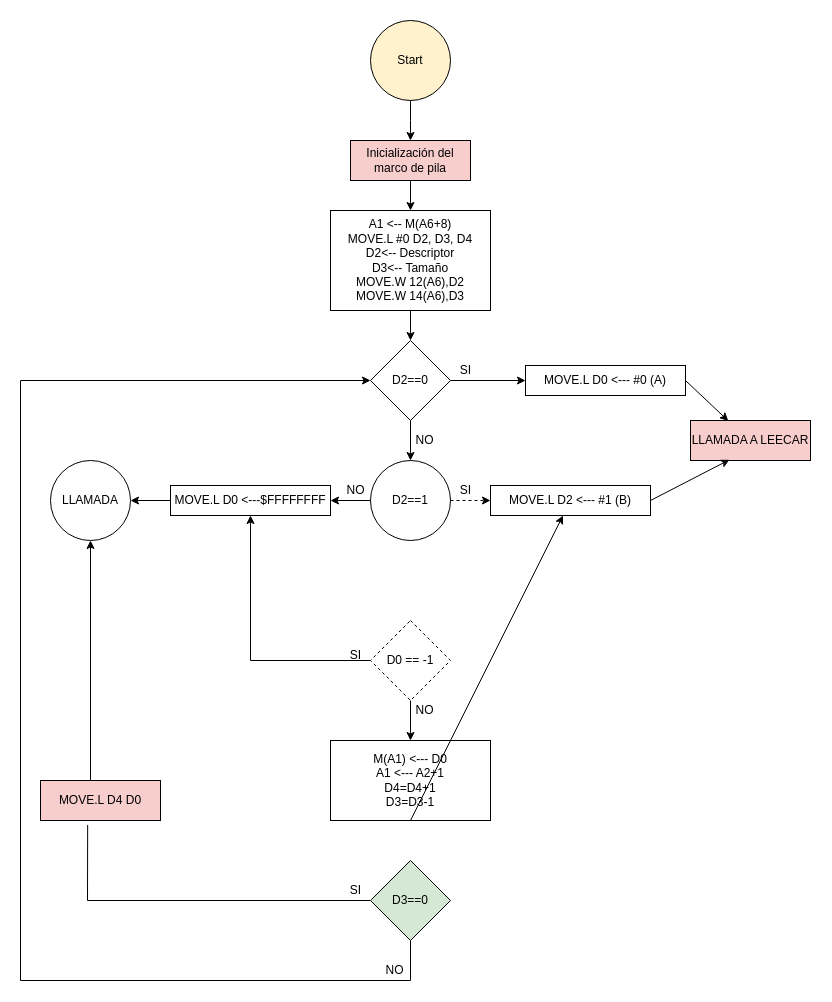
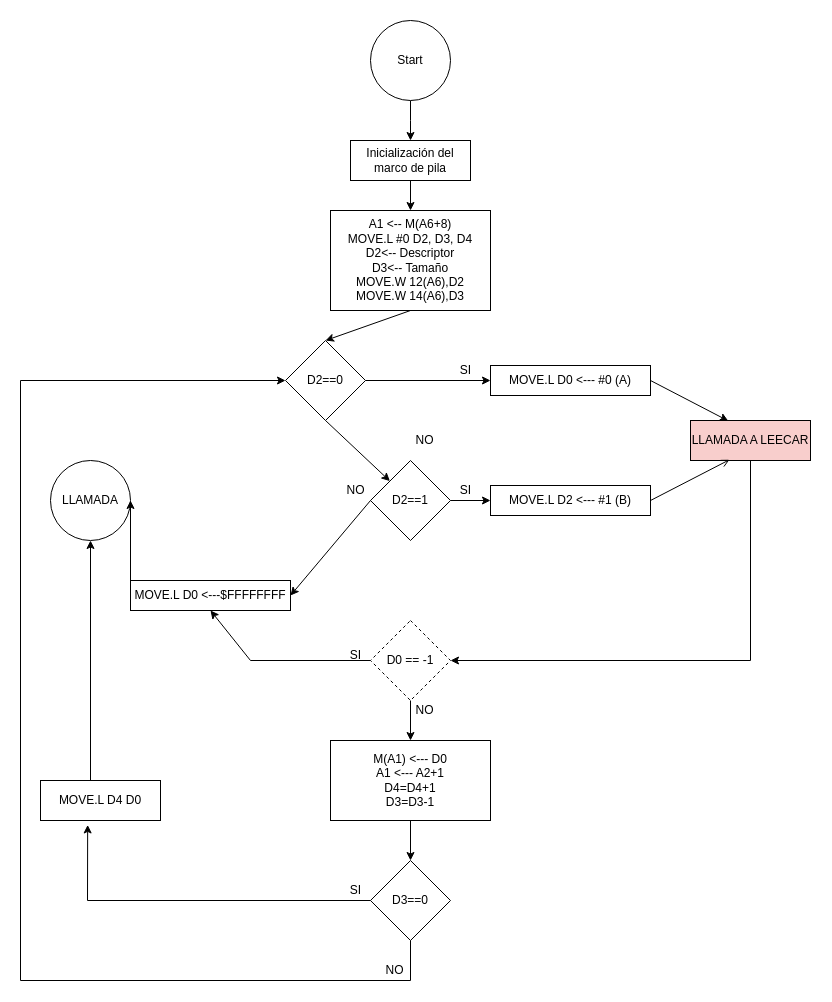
(411, 61) -> (411, 61)
(411, 161) -> (411, 161)
(411, 381) -> (326, 381)
(606, 381) -> (571, 381)
(722, 464) -> (724, 463)
(251, 501) -> (211, 596)
(411, 501) -> (411, 501)
(466, 501) -> (466, 501)
none -> (704, 661)
(485, 671) -> (411, 837)
(101, 801) -> (101, 801)
(88, 830) -> (88, 833)
(411, 901) -> (411, 901)
